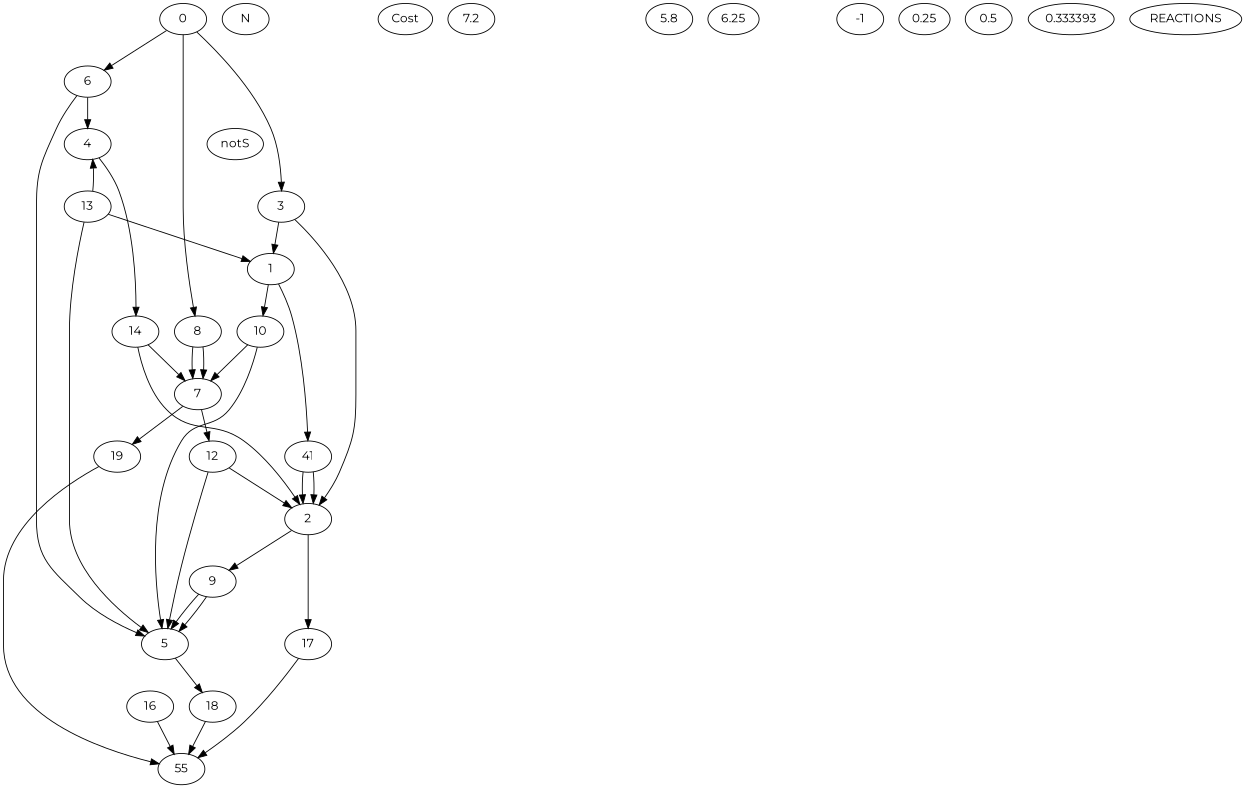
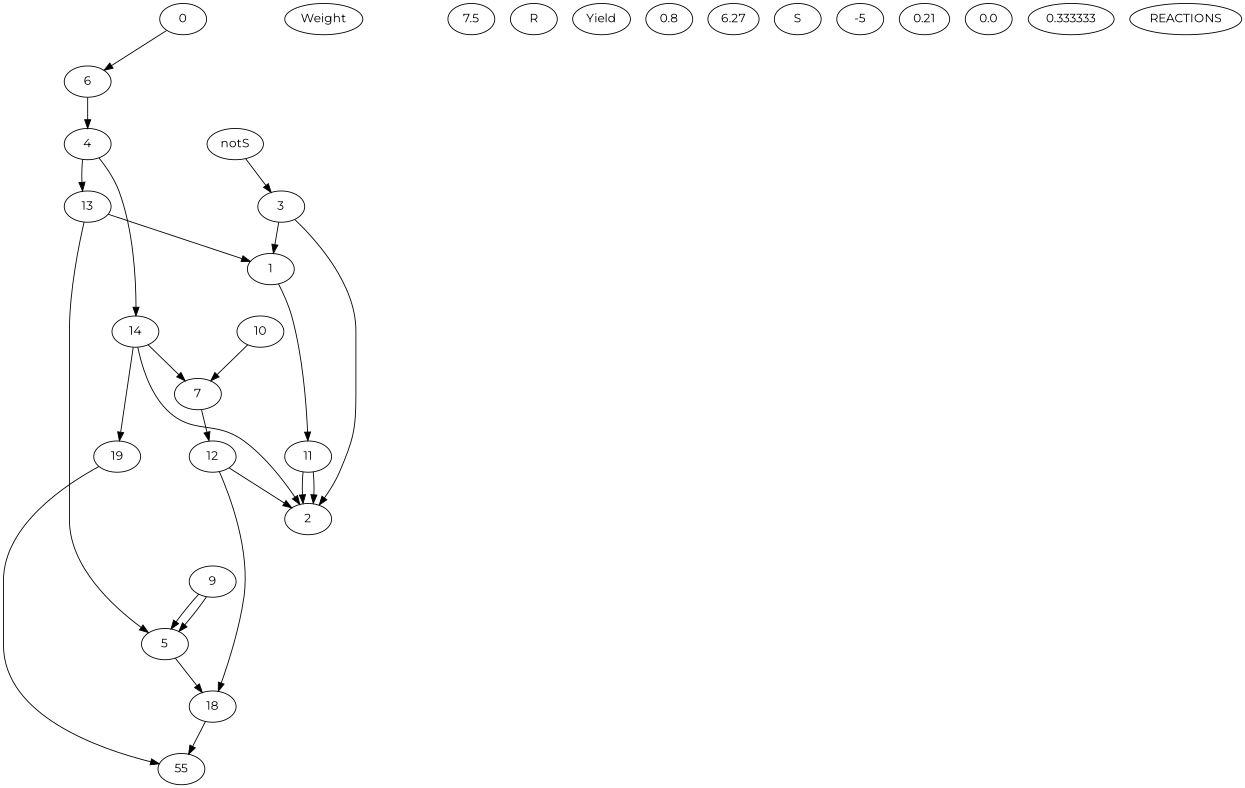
(246, 19) -> none
none -> (324, 19)
(405, 19) -> none
(471, 19) -> (471, 19)
none -> (534, 19)
none -> (602, 19)
(669, 19) -> (669, 19)
(734, 19) -> (734, 19)
none -> (798, 19)
(860, 19) -> (860, 19)
(924, 19) -> (924, 19)
(989, 19) -> (989, 19)
(1071, 19) -> (1071, 19)
(255, 99) -> (256, 172)
(93, 180) -> (82, 171)
(266, 296) -> none
(198, 332) -> none
(36, 383) -> none
(161, 423) -> (127, 390)
(308, 457) -> (308, 457)
(170, 466) -> none
(187, 545) -> (245, 577)
(264, 548) -> none
(308, 644) -> none
(150, 707) -> none
